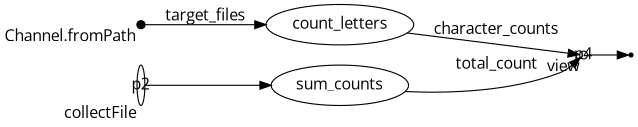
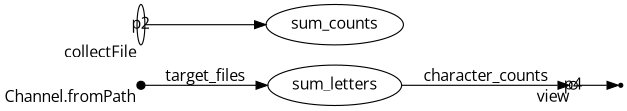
(340, 25) -> (335, 85)
(491, 89) -> none
